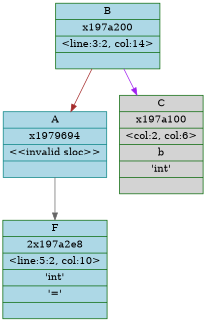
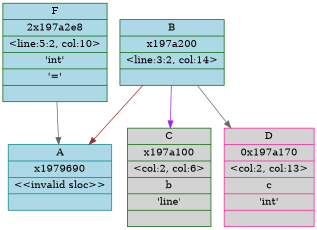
(55, 136) -> (60, 169)
(161, 169) -> (169, 202)
none -> (269, 177)
(55, 195) -> (58, 120)
